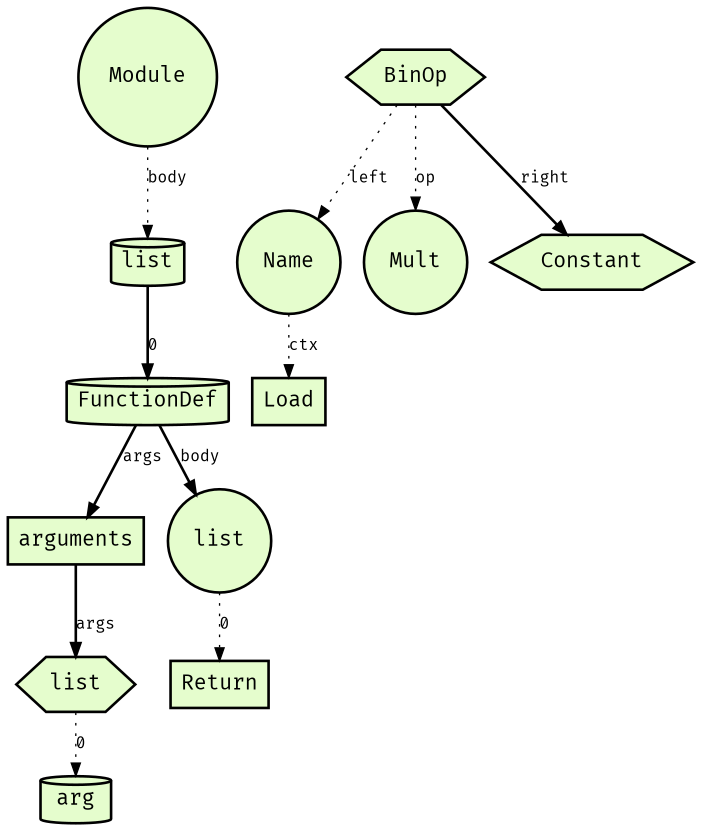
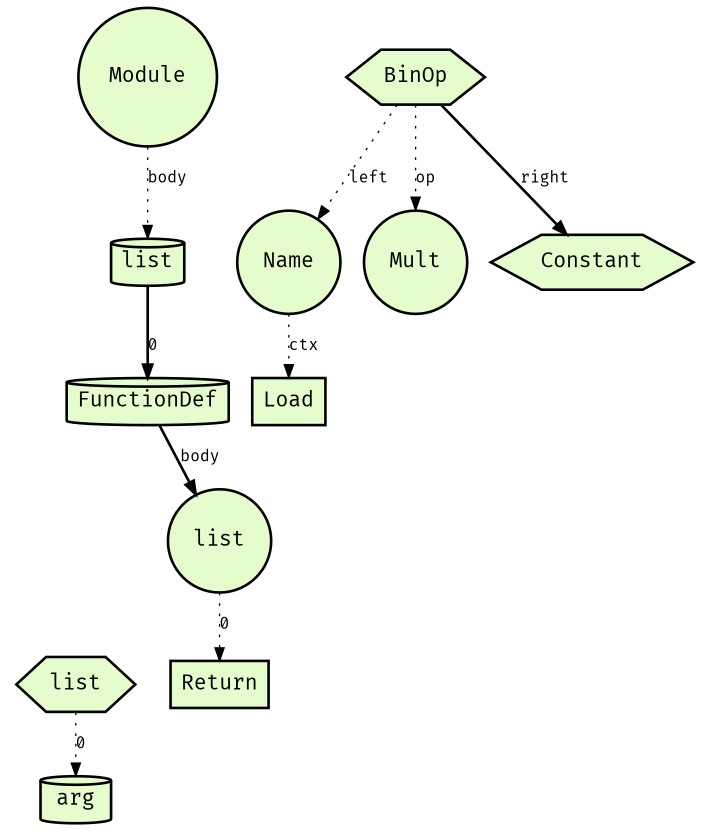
(76, 541) -> none
